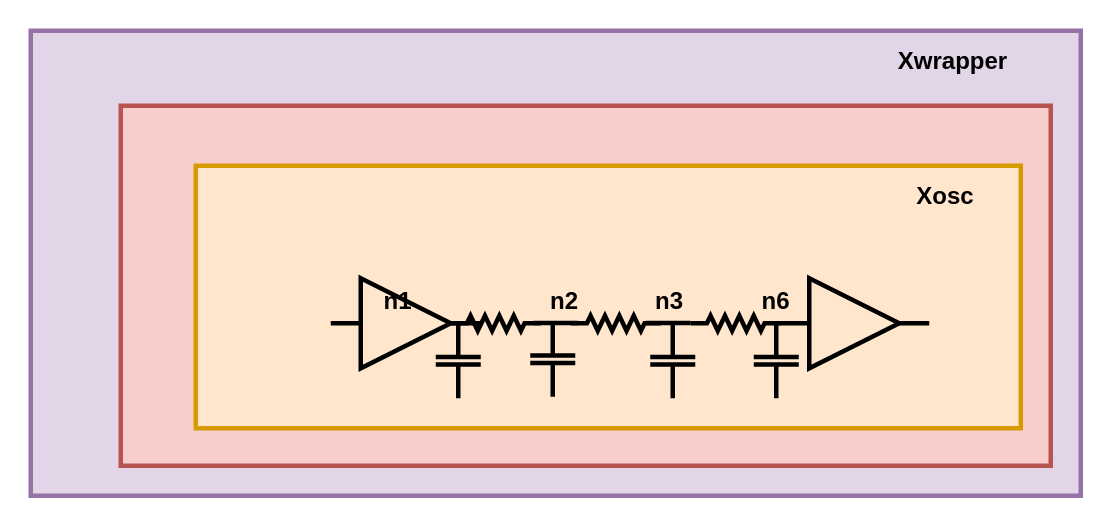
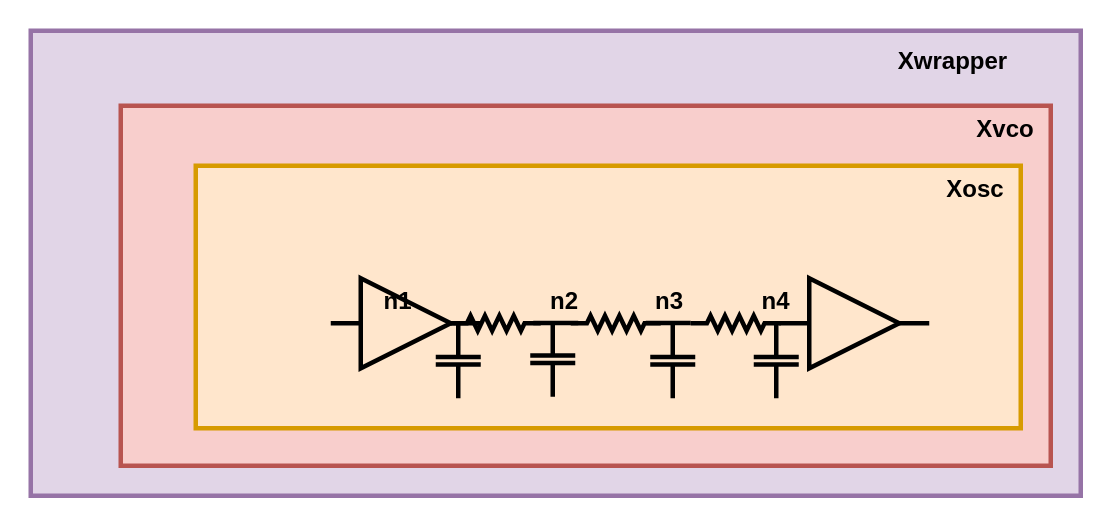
none -> (1006, 128)
(946, 196) -> (976, 188)
(776, 301) -> (776, 301)
